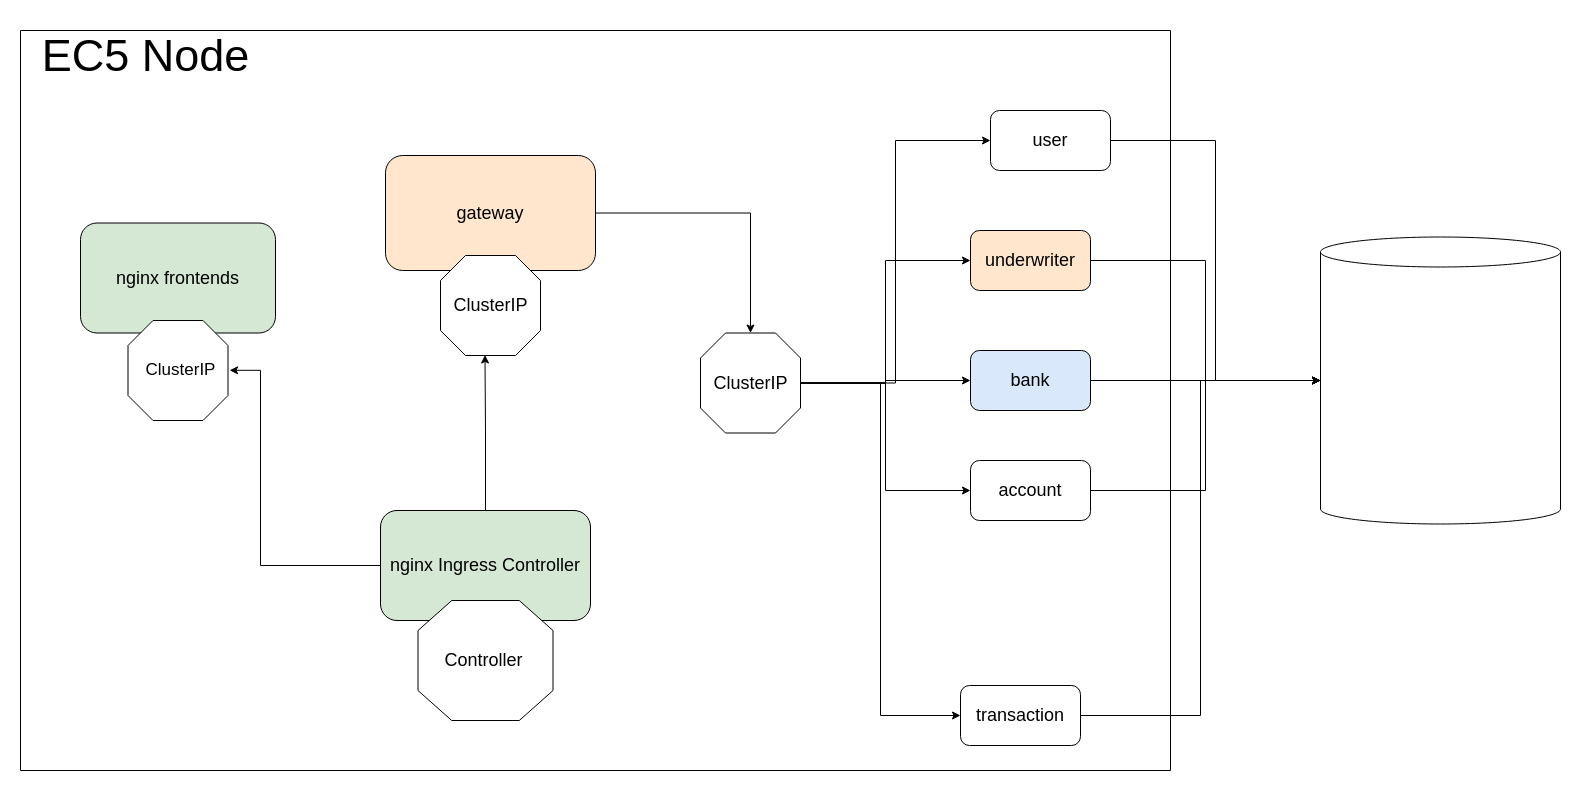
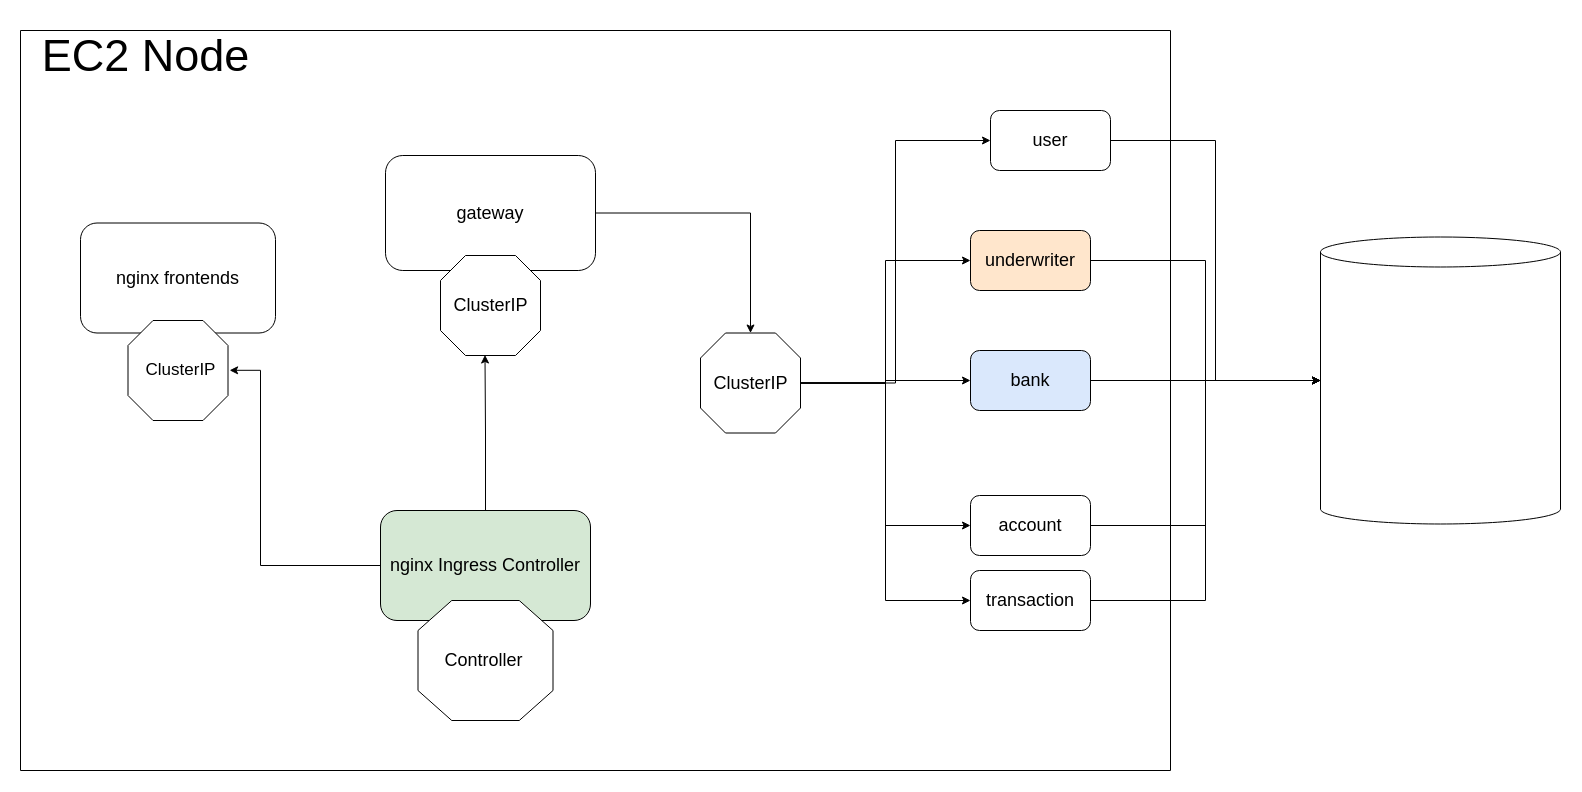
(146, 56) -> (146, 56)
(491, 213) -> (491, 213)
(178, 278) -> (178, 278)
(1031, 491) -> (1031, 526)
(1021, 716) -> (1031, 601)
